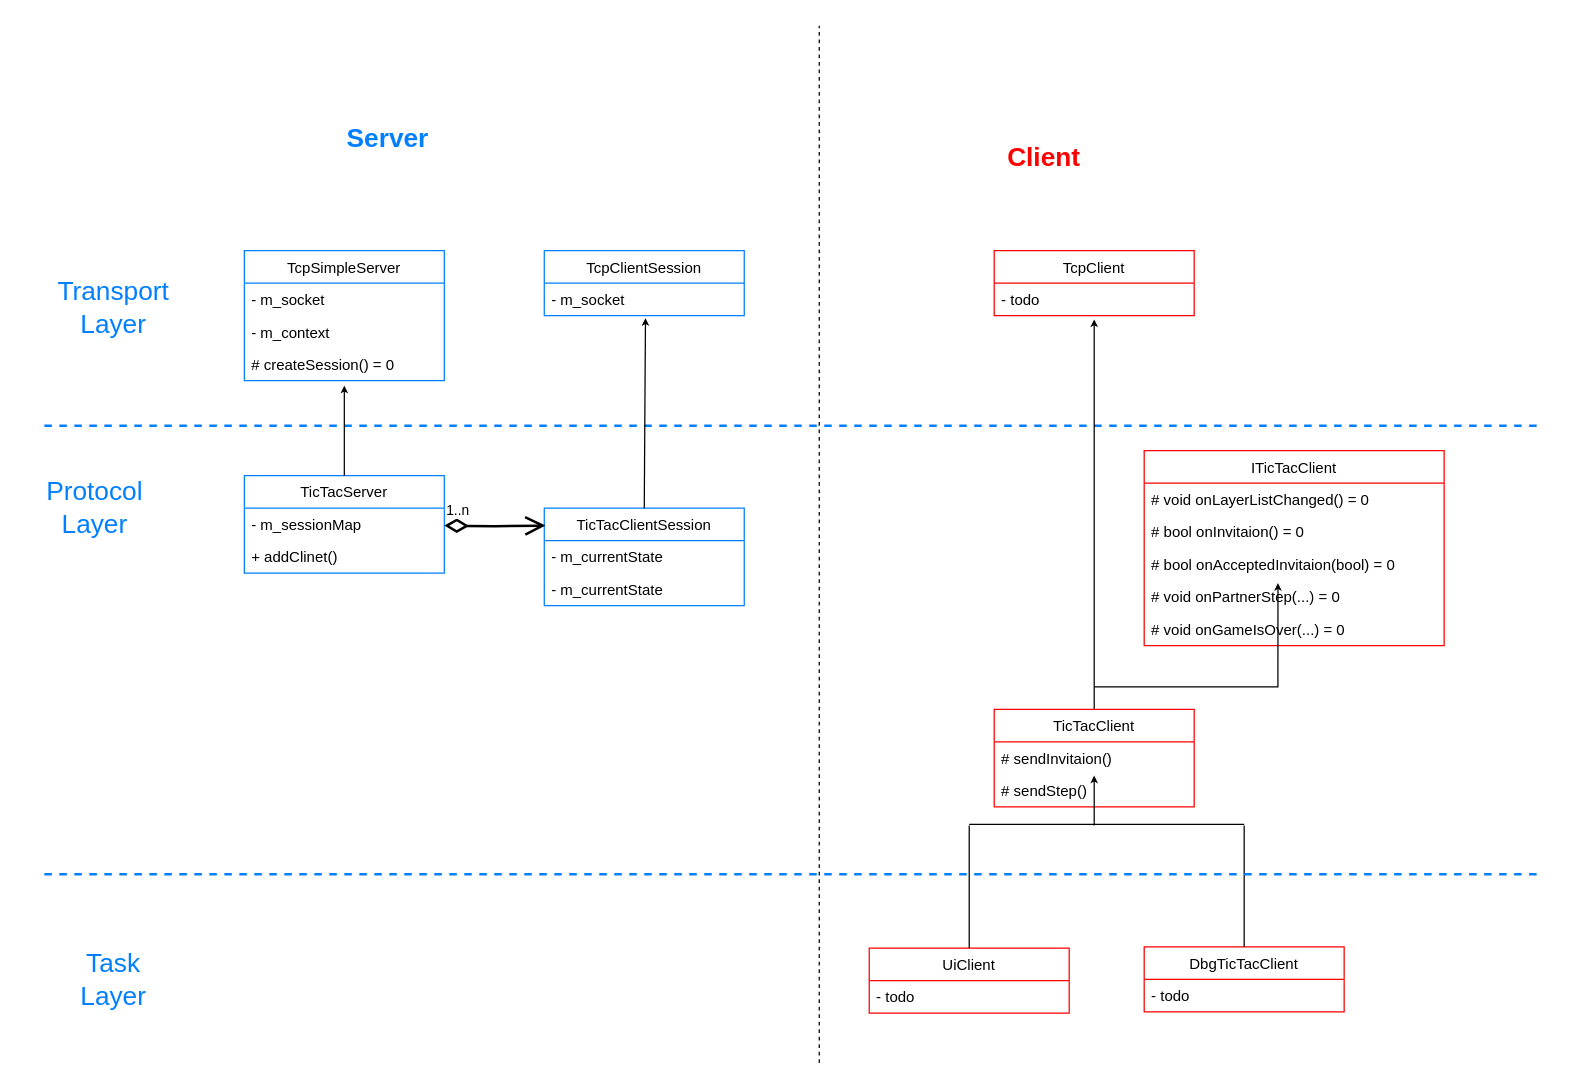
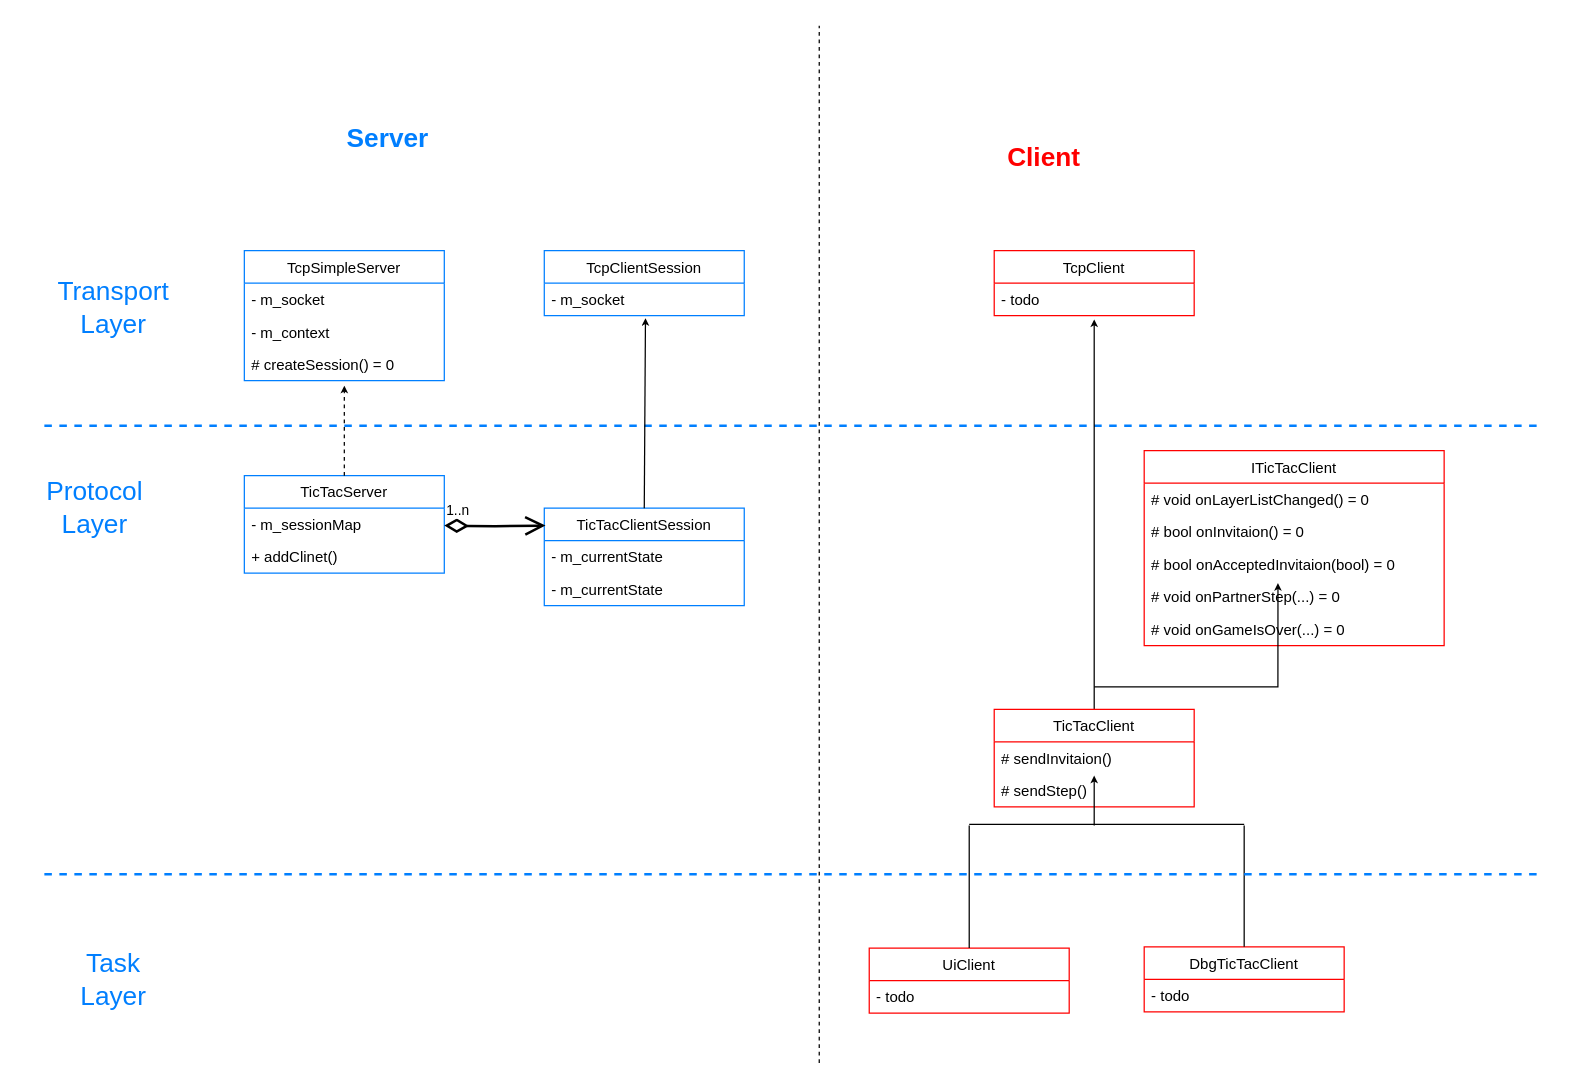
(344, 432) -> (344, 432)
